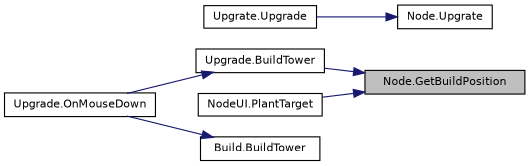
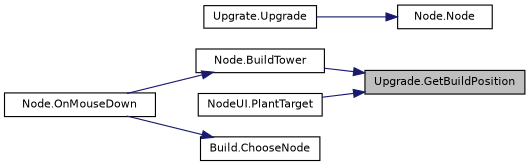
(445, 17) -> (445, 17)
(260, 61) -> (260, 61)
(445, 82) -> (445, 82)
(80, 105) -> (80, 105)
(260, 149) -> (260, 149)
